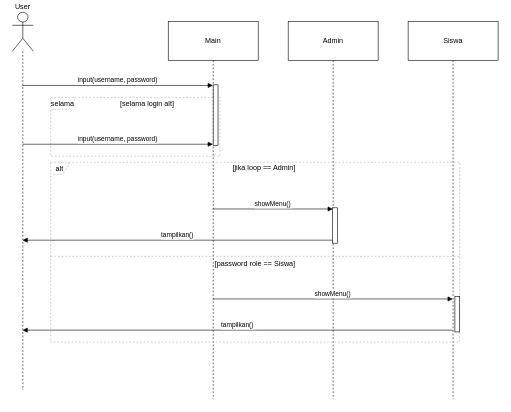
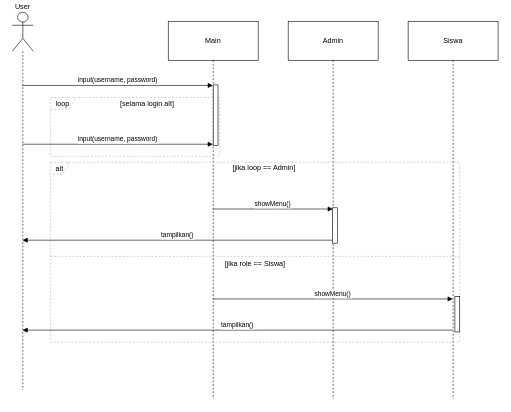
(62, 104) -> (62, 104)
(255, 264) -> (255, 264)
